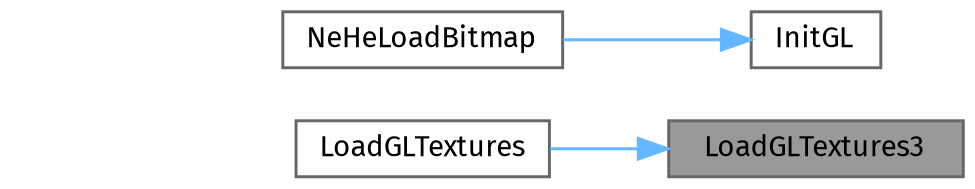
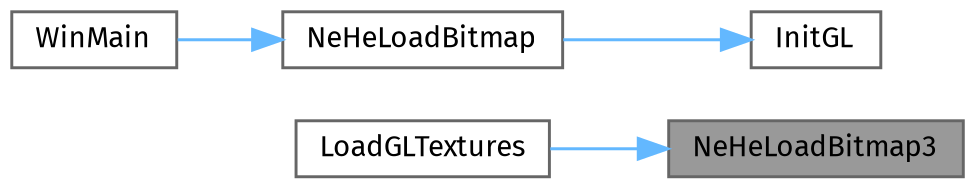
none -> (94, 40)
(816, 149) -> (816, 149)
